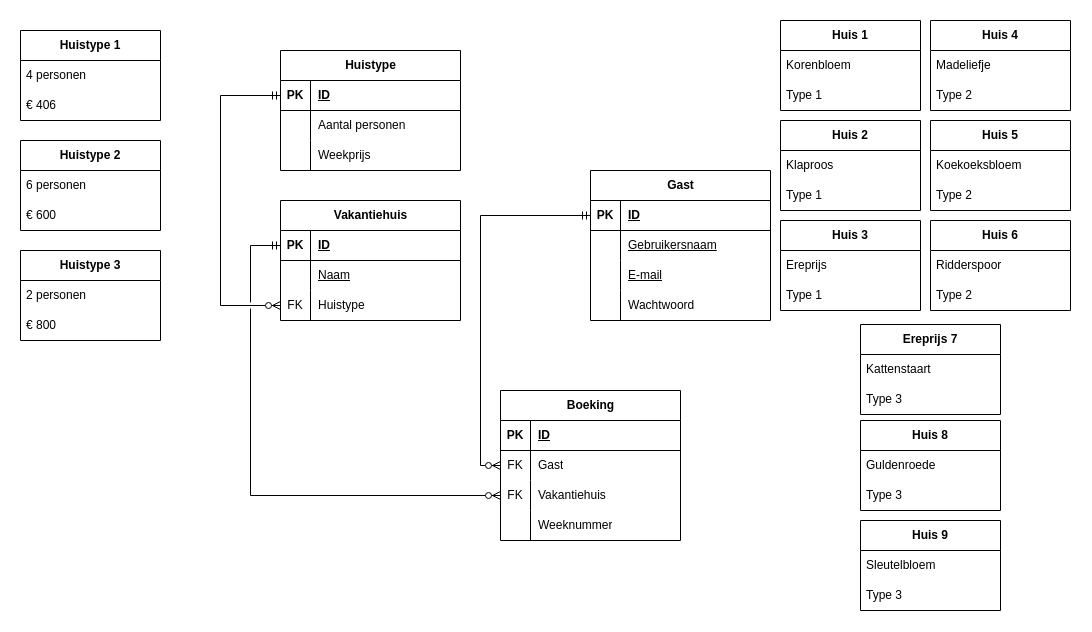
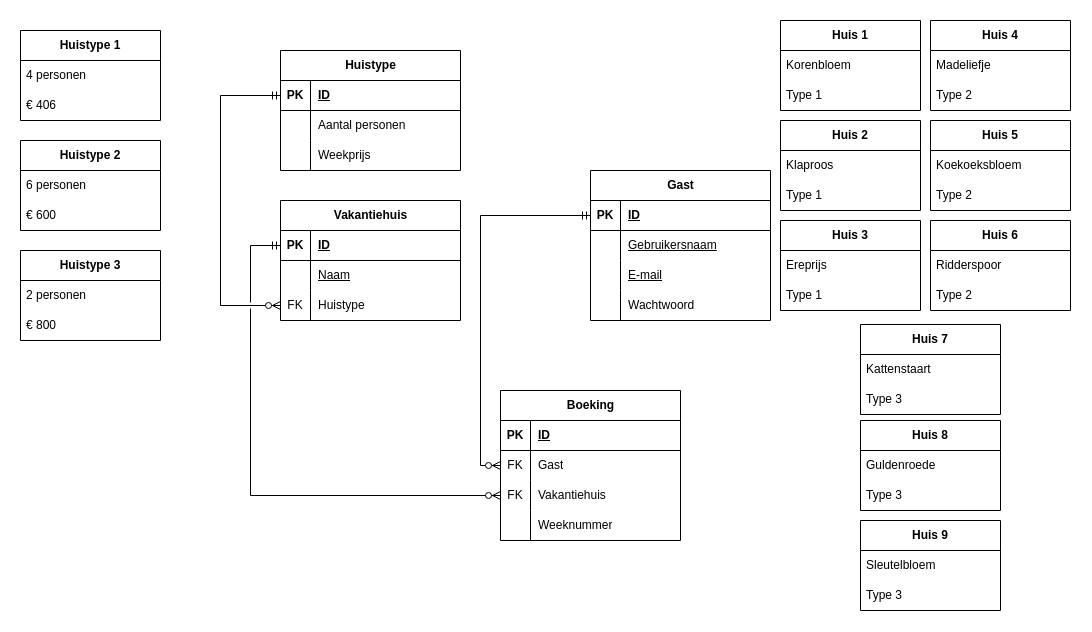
(931, 340) -> (931, 340)
